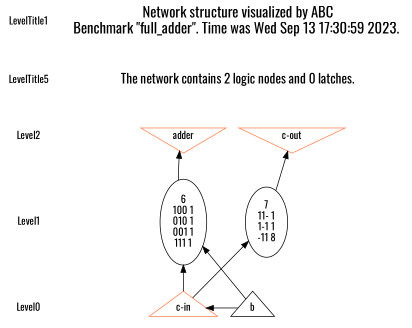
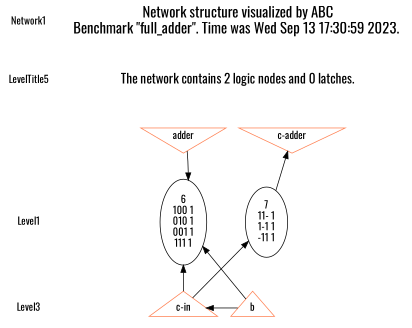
(29, 22) -> (29, 22)
(29, 136) -> none
(292, 136) -> (292, 136)
(179, 169) -> (188, 162)
(267, 222) -> (267, 222)
(29, 308) -> (29, 308)
(253, 308) -> (253, 308)
